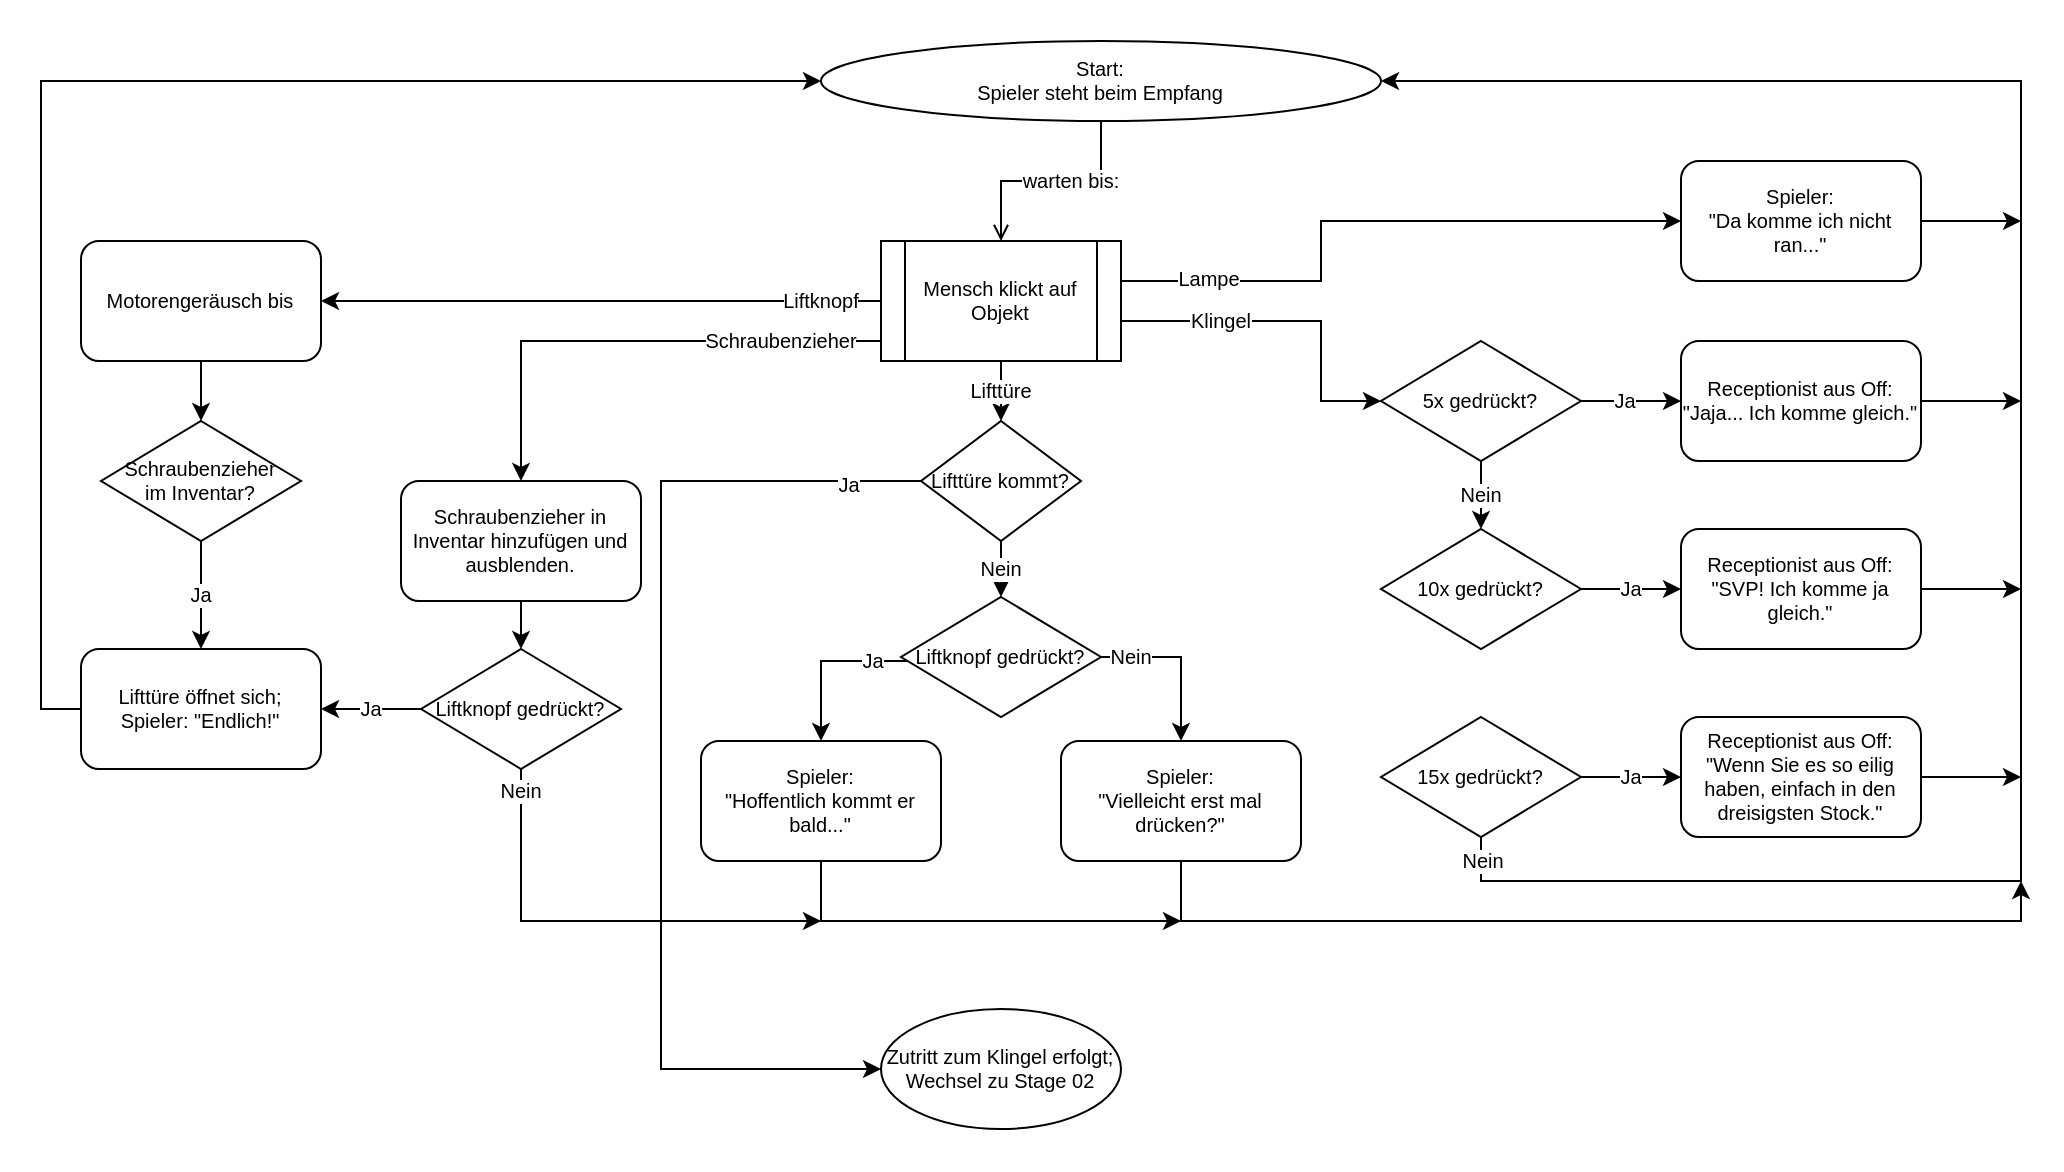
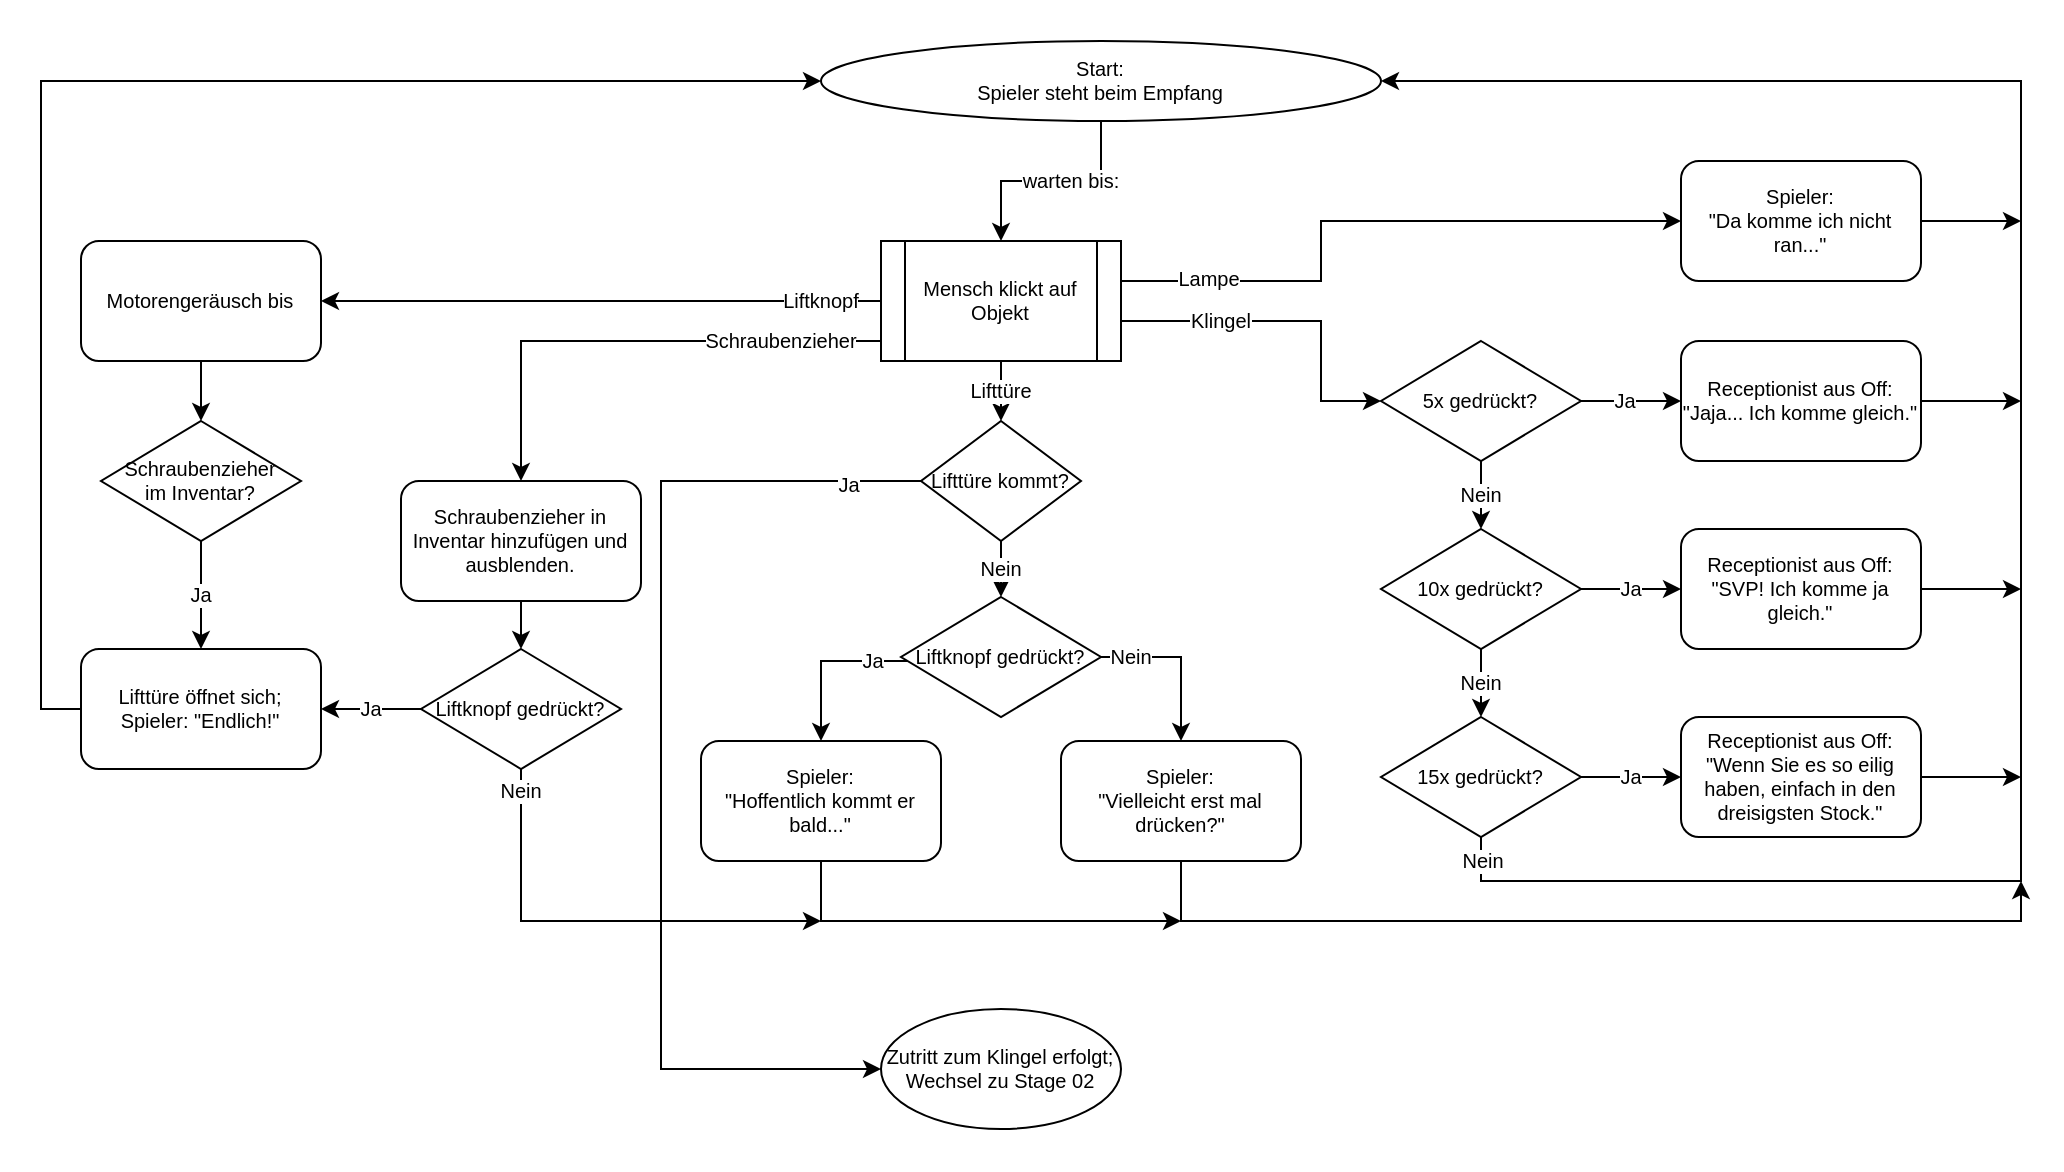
(1001, 228) -> (1001, 226)
none -> (1481, 688)
